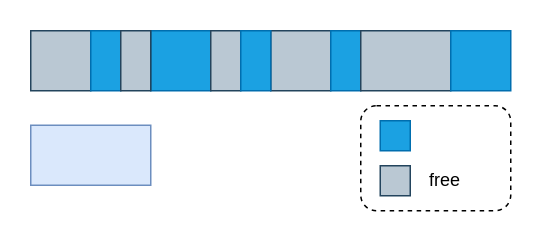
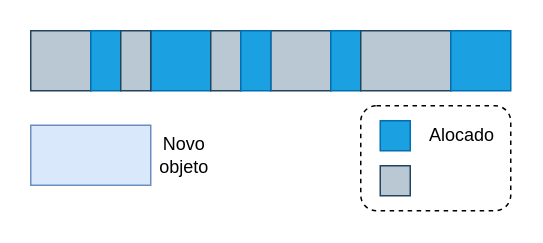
none -> (469, 136)
none -> (185, 155)
(469, 181) -> none
